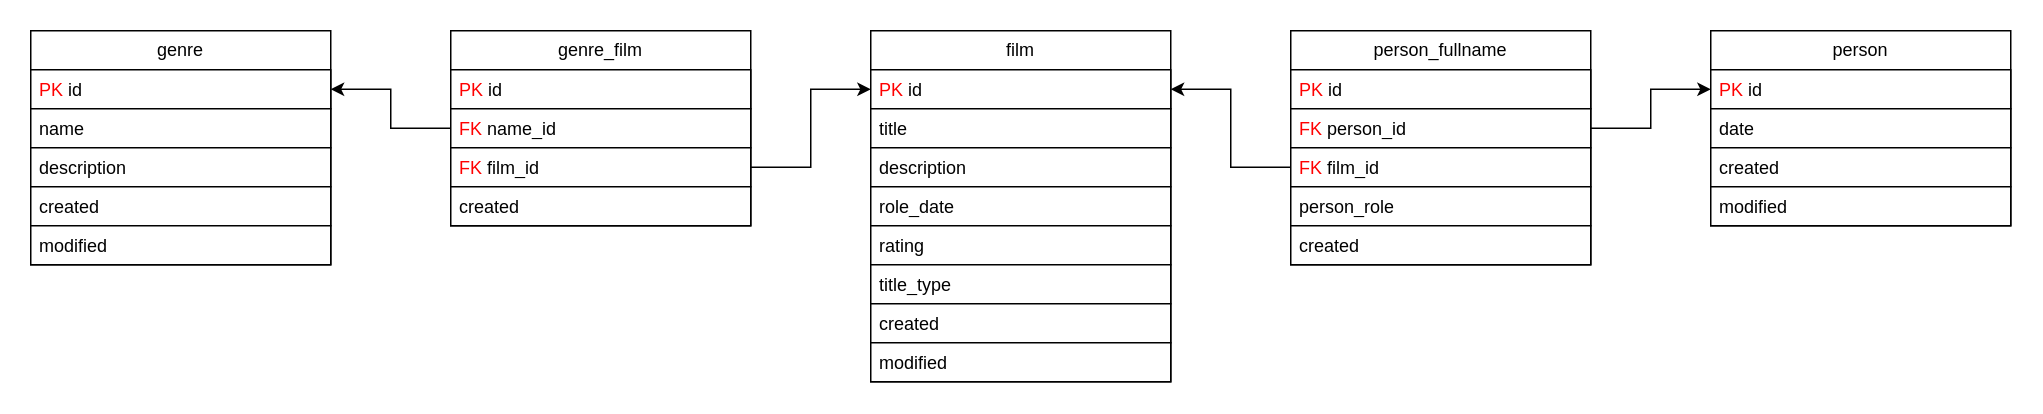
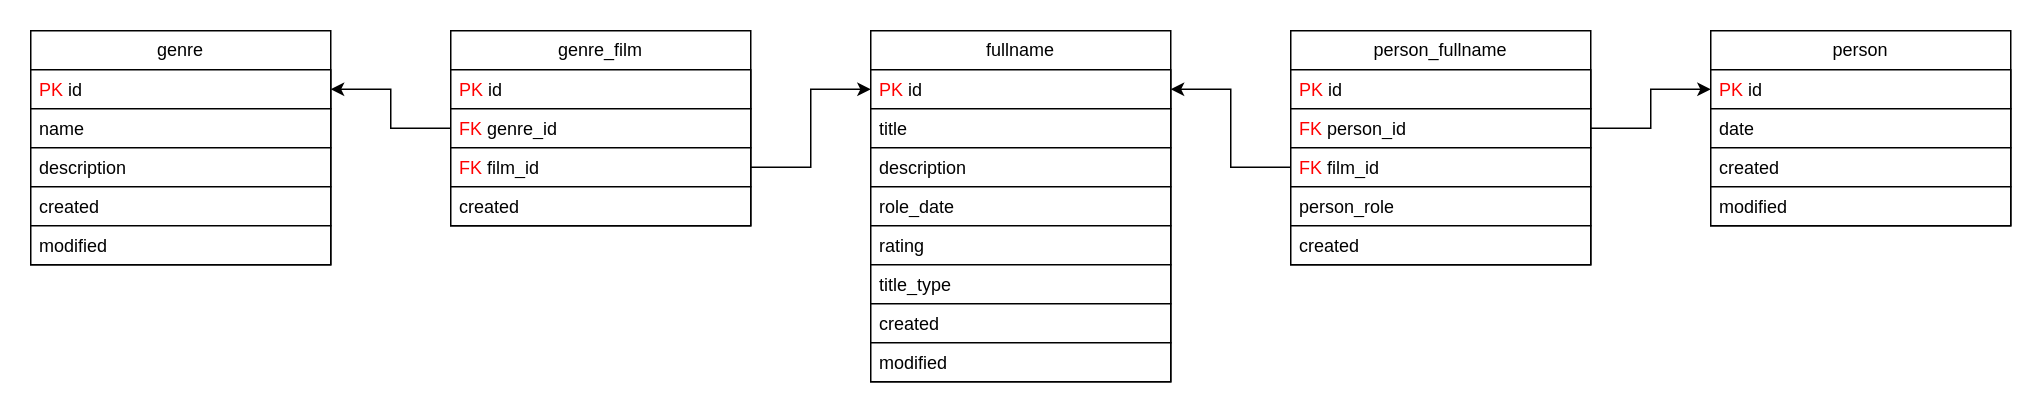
(1021, 50) -> (1021, 50)
(508, 130) -> (513, 130)
